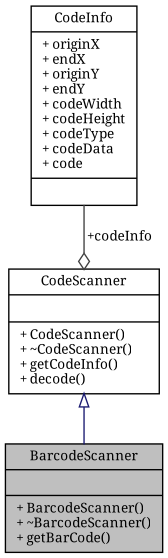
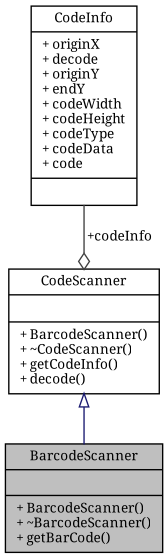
(64, 60) -> (70, 60)
(73, 335) -> (84, 335)
